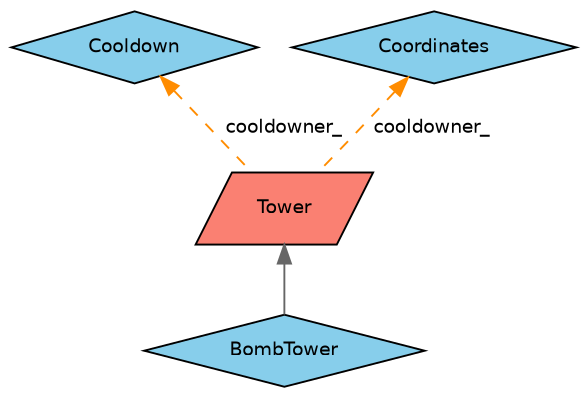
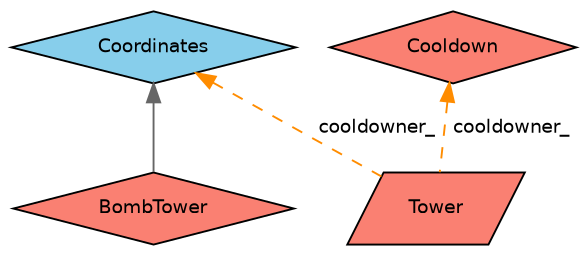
(135, 47) -> (453, 47)
(284, 289) -> (154, 137)
(284, 351) -> (154, 209)
